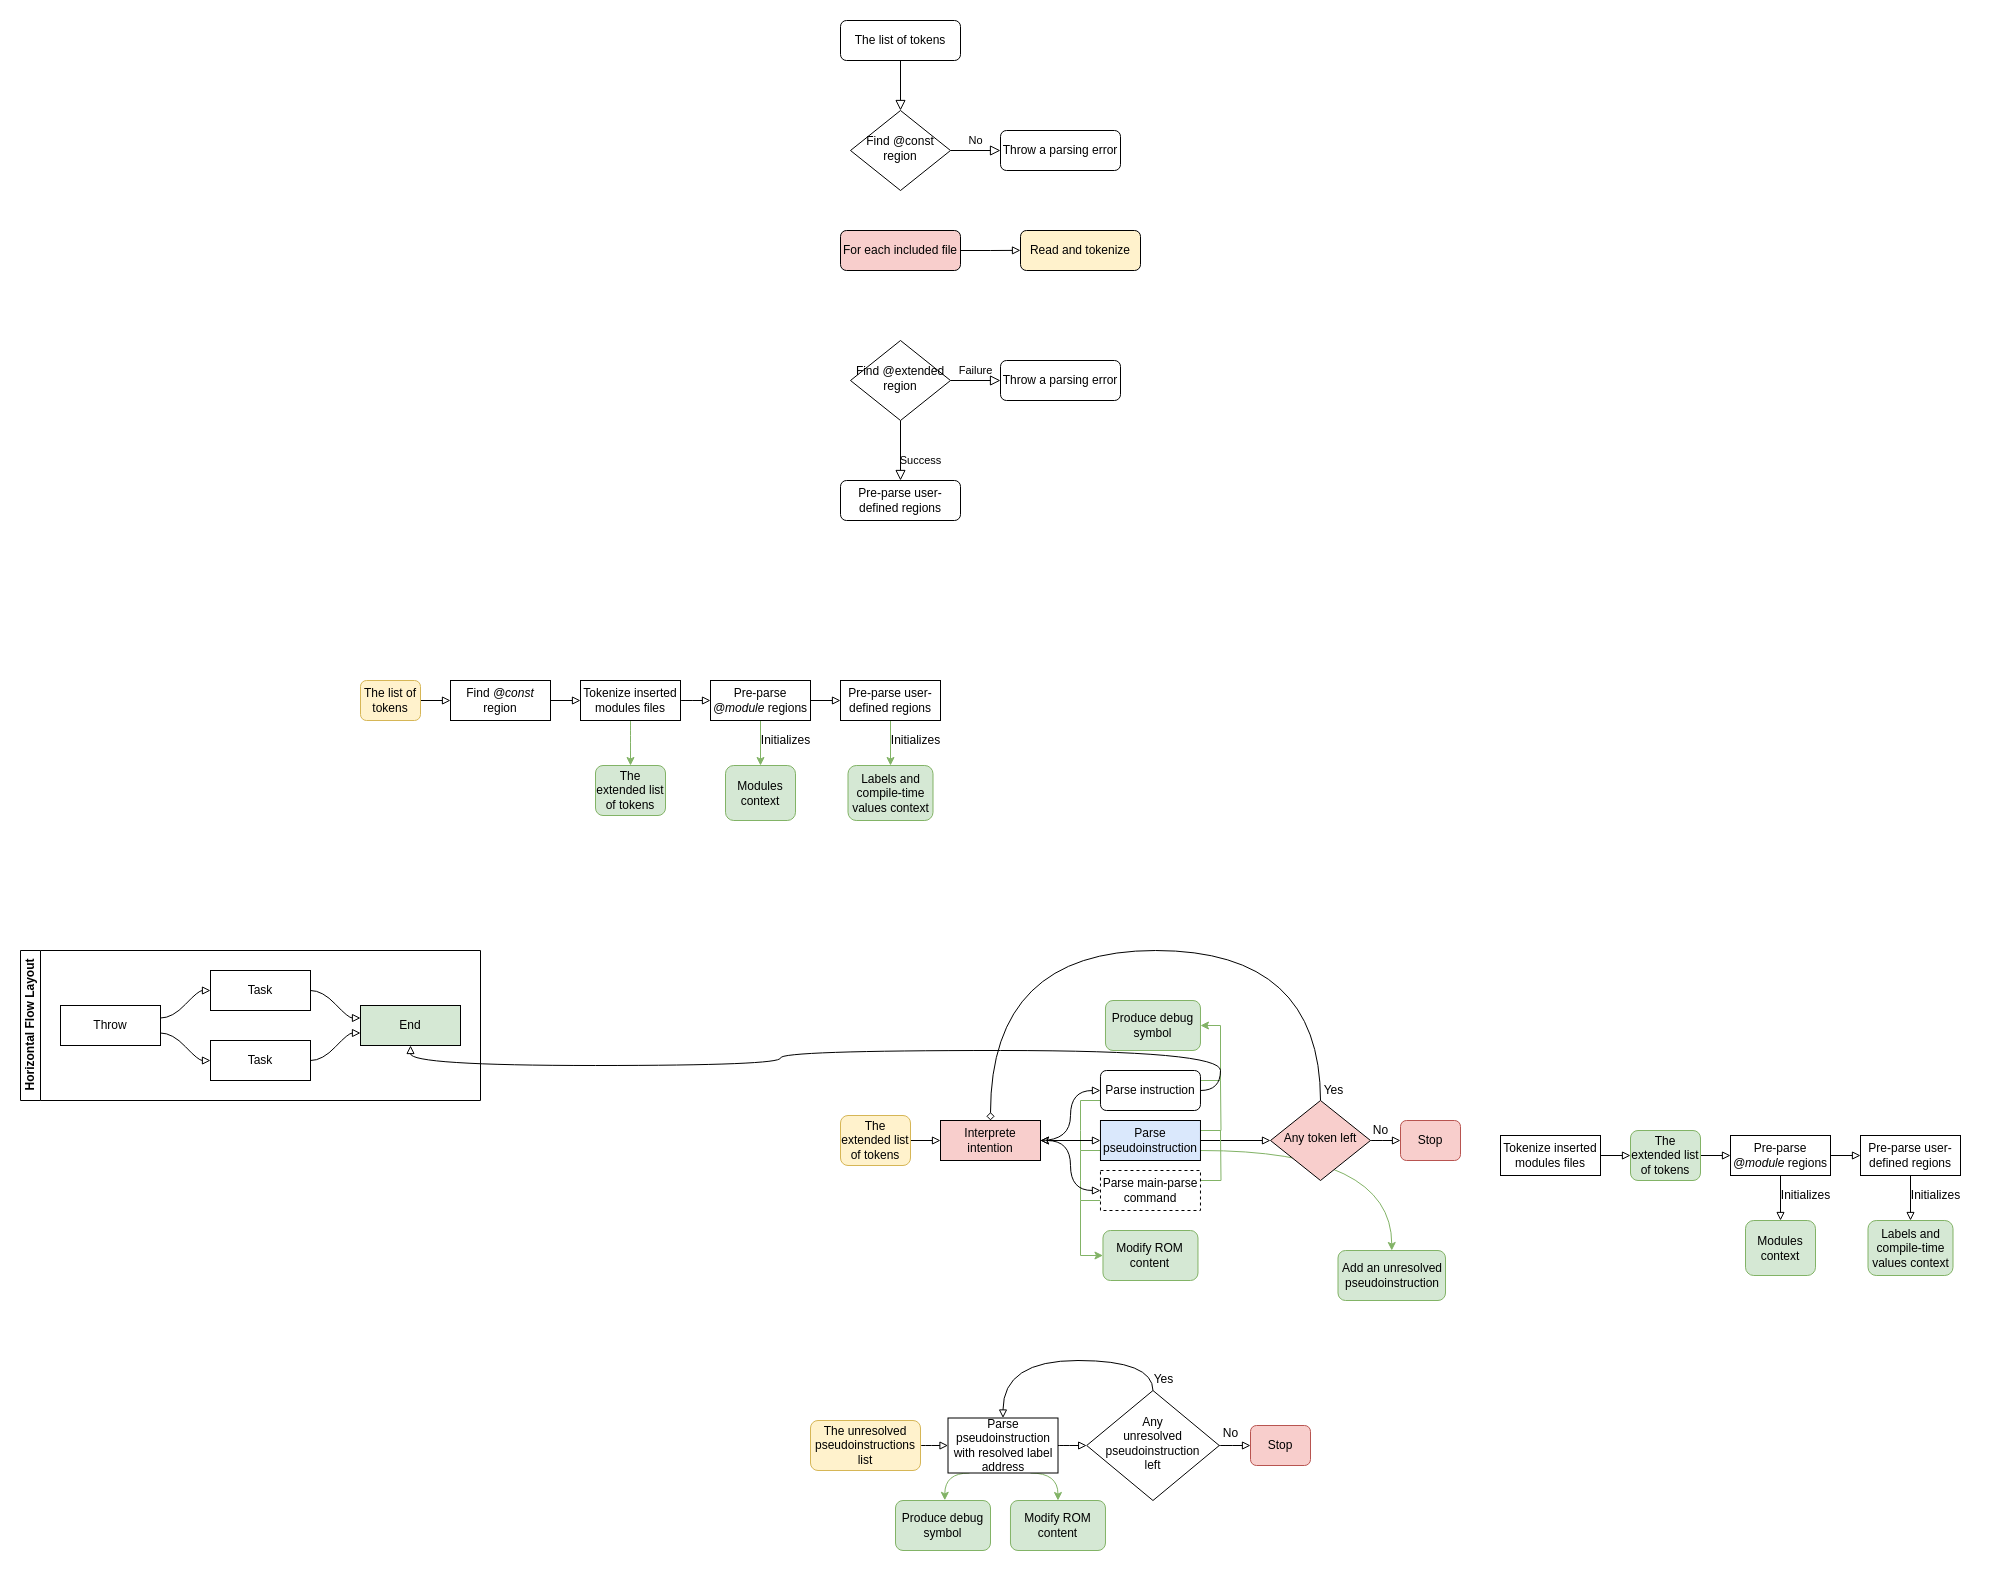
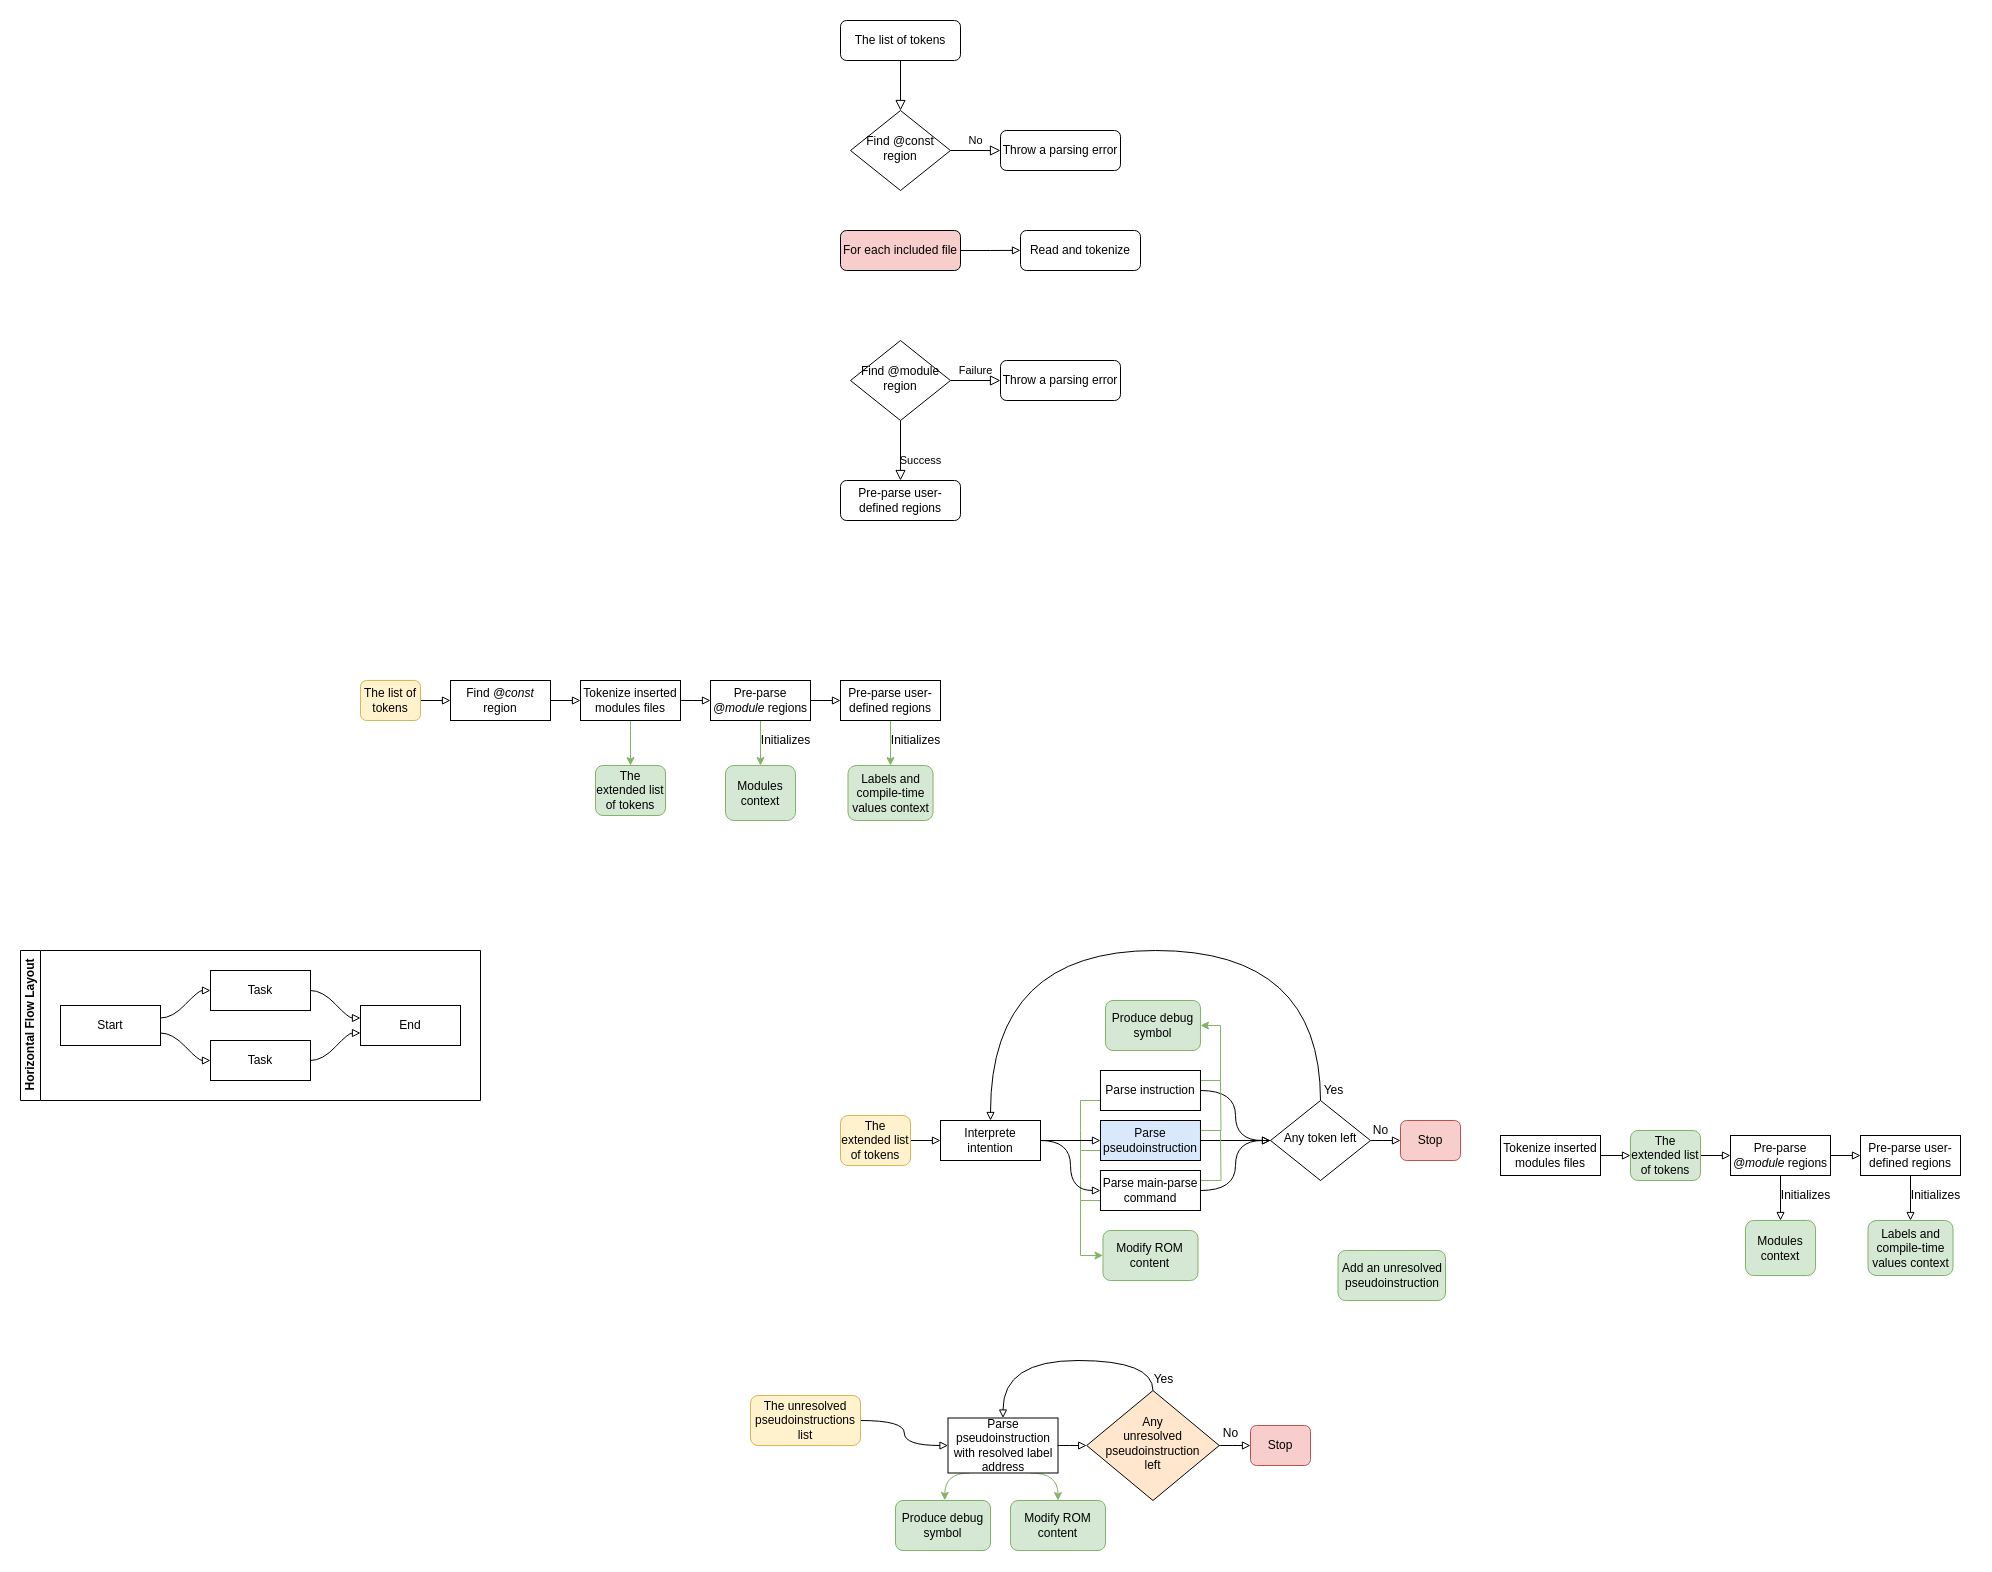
(1081, 251) -> (1081, 251)
(901, 379) -> (901, 379)
(111, 1026) -> (111, 1026)
(411, 1026) -> (411, 1026)
(816, 1053) -> (1233, 1105)
(1150, 1091) -> (1150, 1091)
(991, 1111) -> (991, 1111)
(1071, 1111) -> none
(991, 1141) -> (991, 1141)
(1058, 1141) -> (1058, 1141)
(1248, 1141) -> (1266, 1141)
(1321, 1141) -> (1321, 1141)
(1064, 1146) -> (1061, 1145)
none -> (1234, 1175)
(1150, 1191) -> (1150, 1191)
(1375, 1196) -> none
(866, 1446) -> (806, 1421)
(1153, 1446) -> (1153, 1446)
